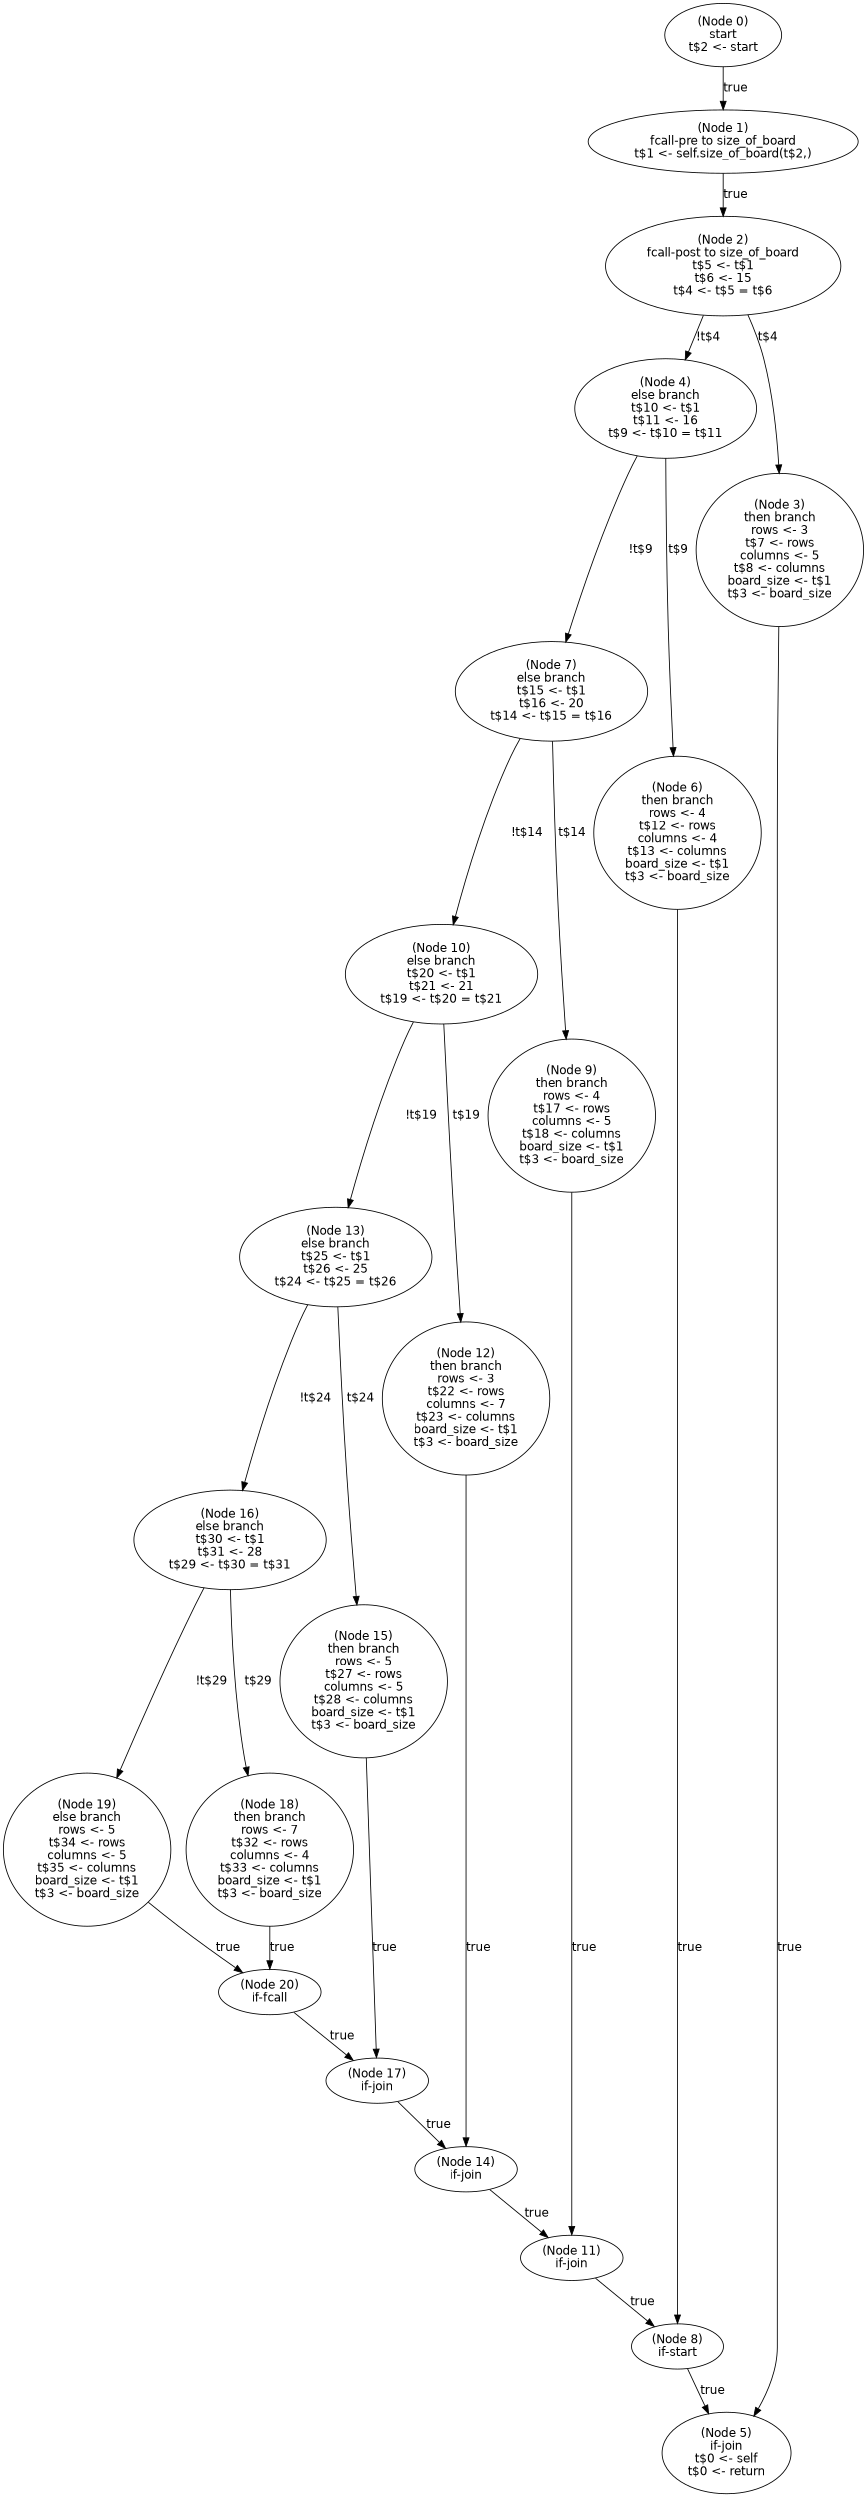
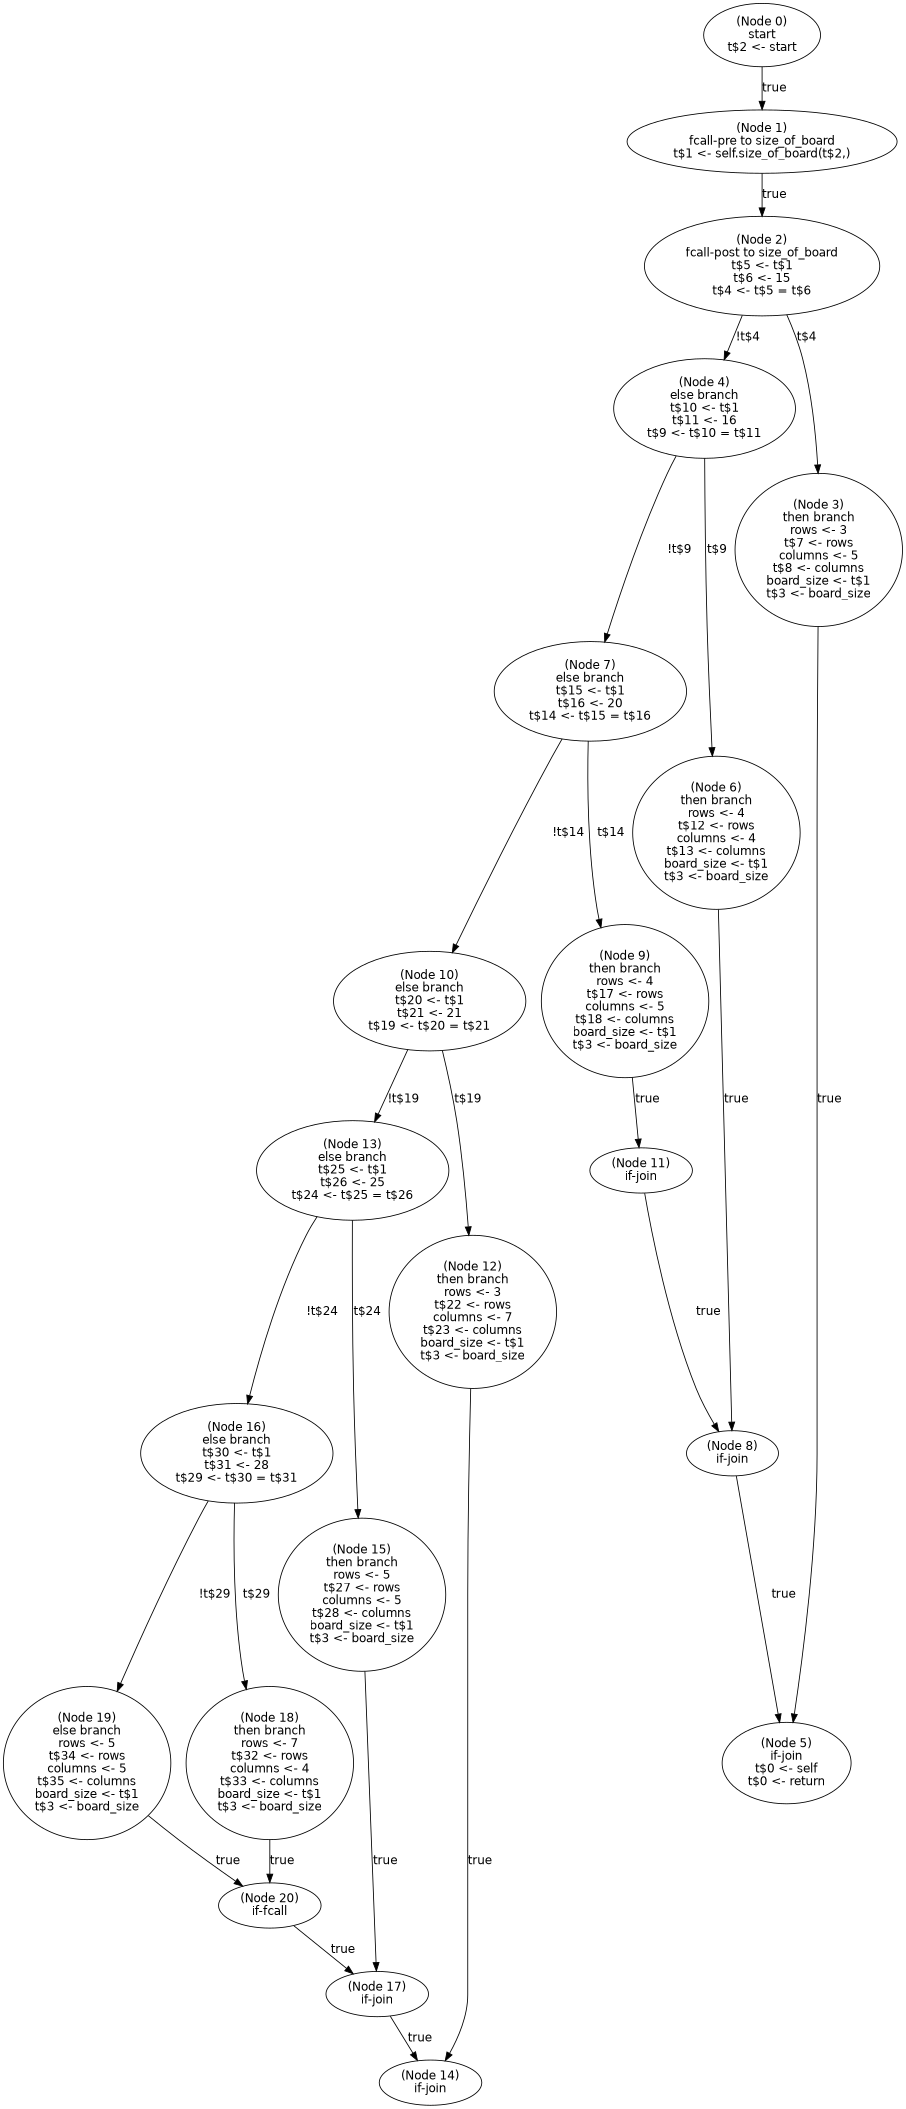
(516, 2211) -> none
(678, 2346) -> (732, 1453)
